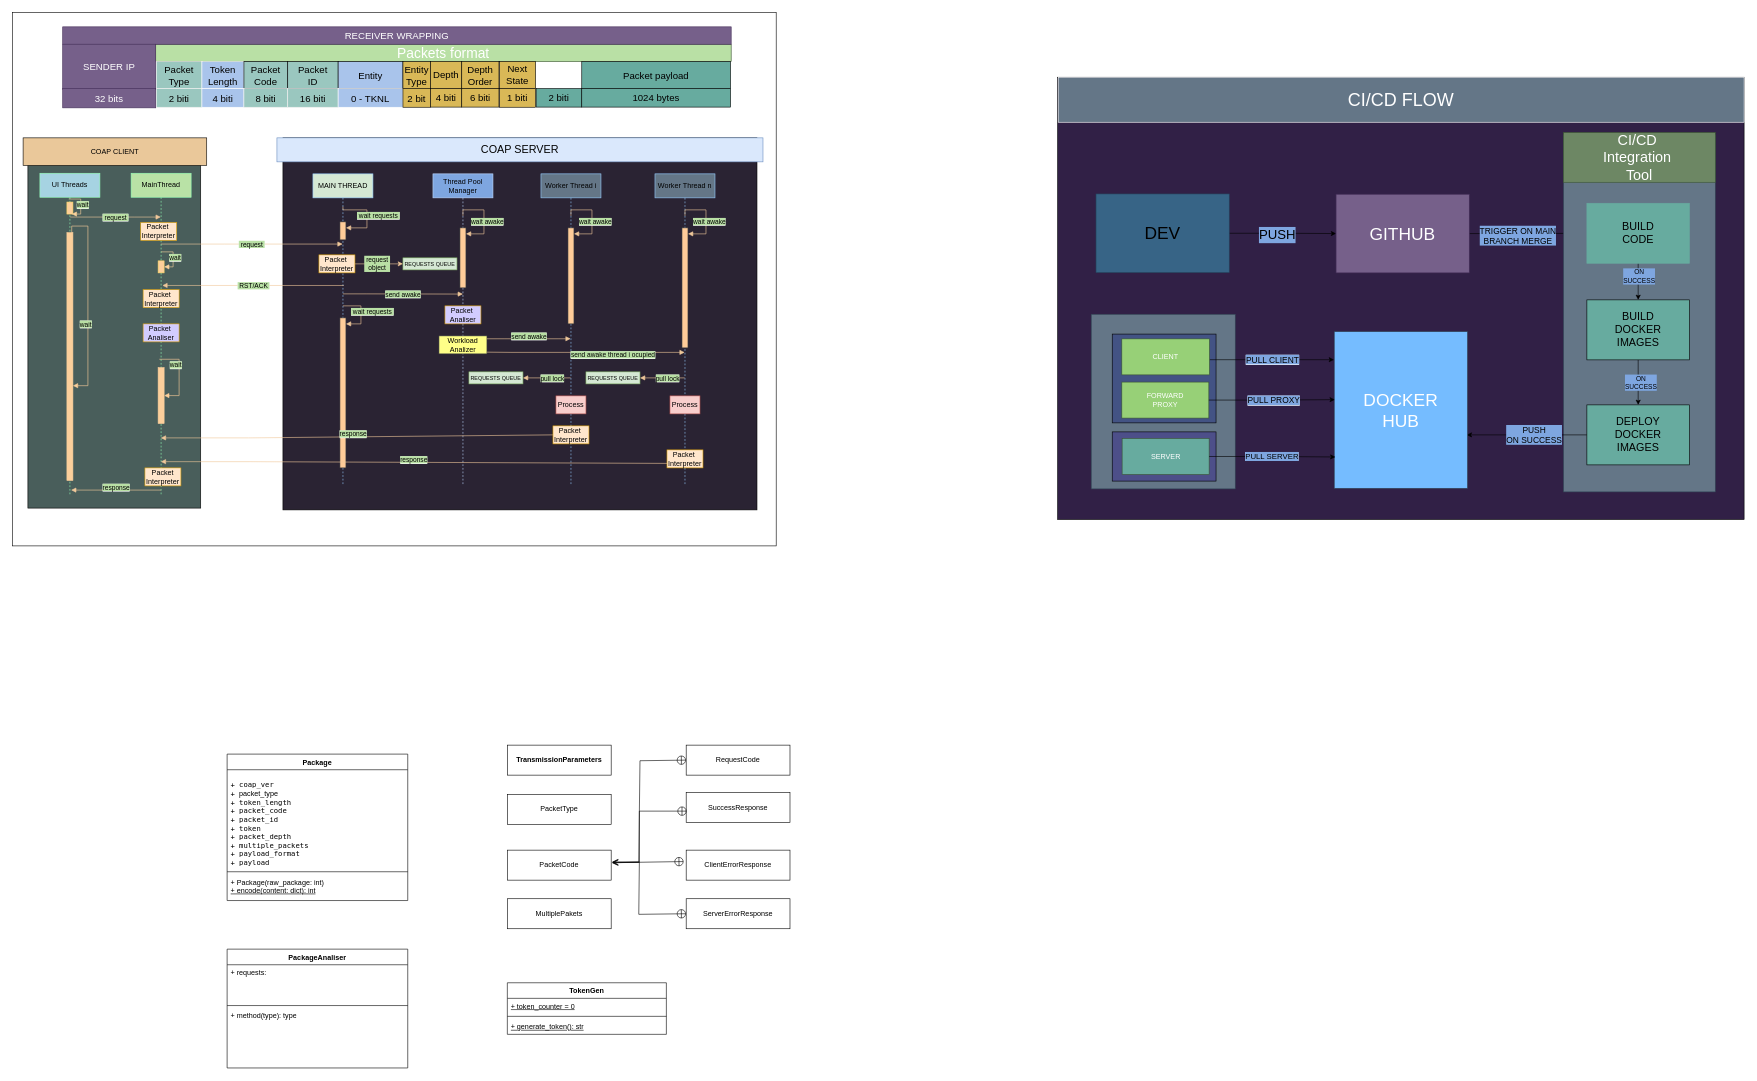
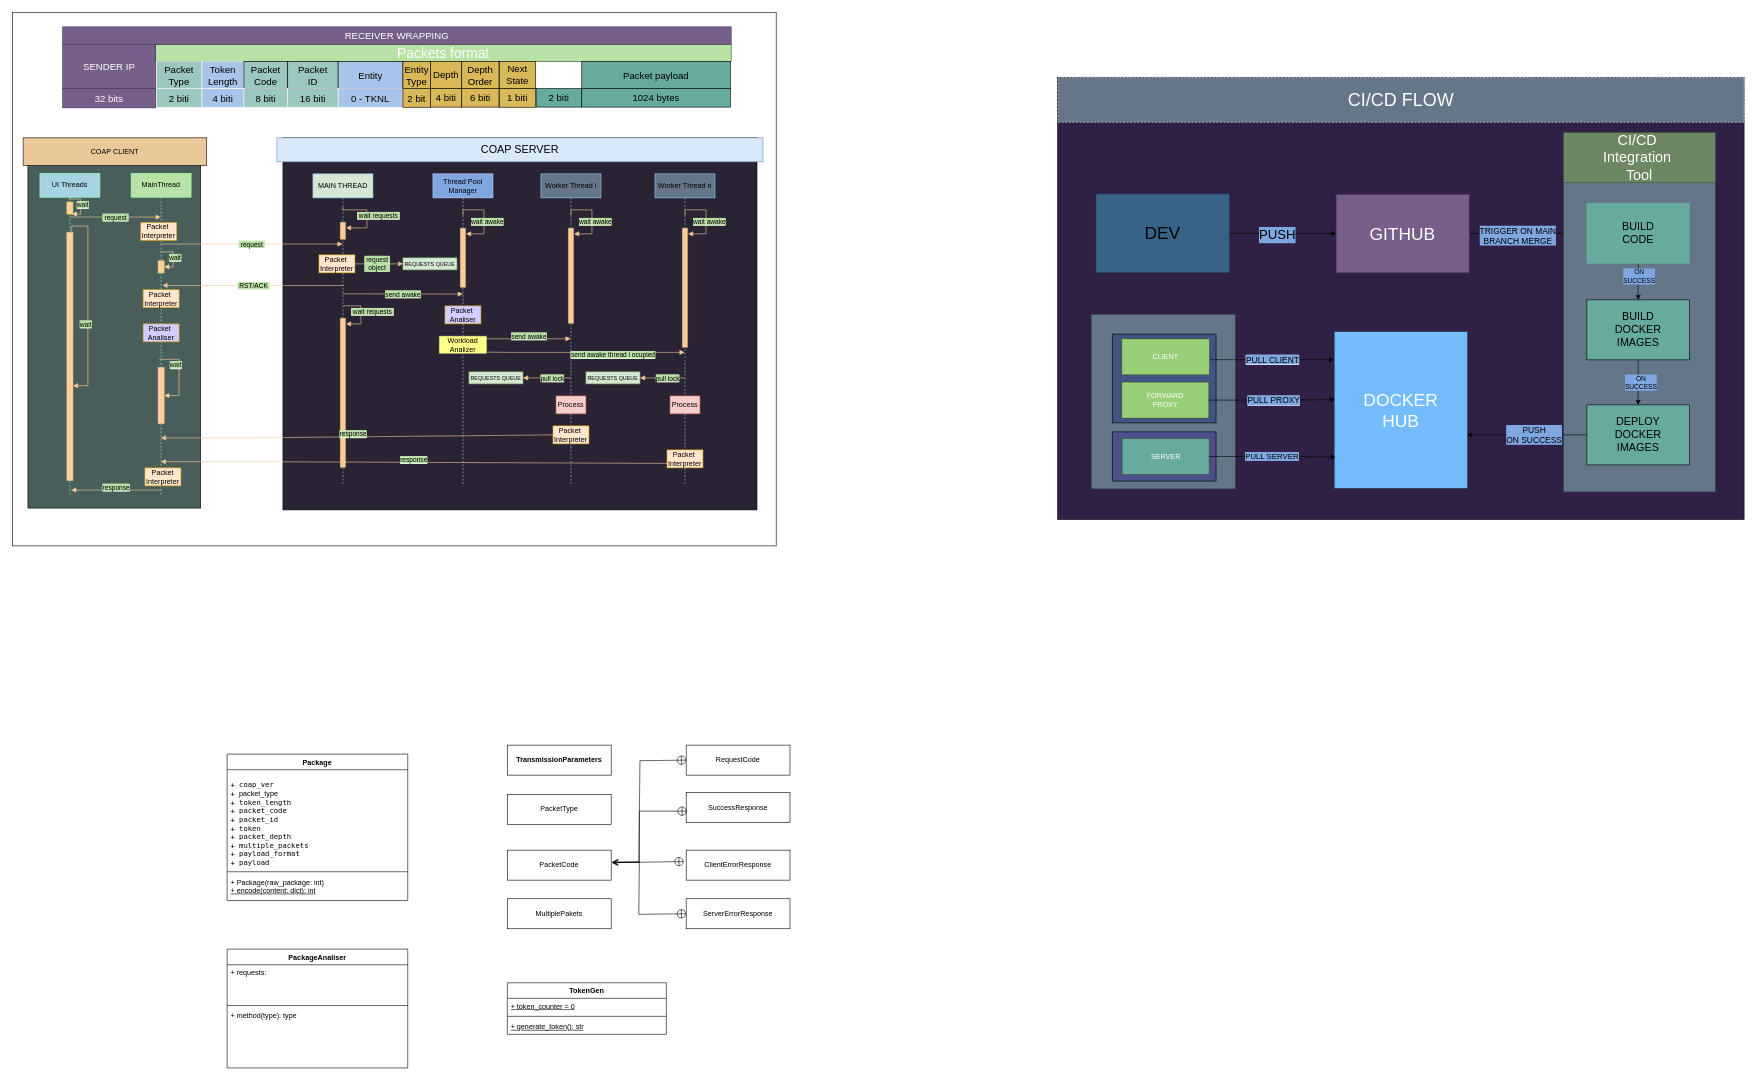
(1401, 100) -> (1401, 100)
